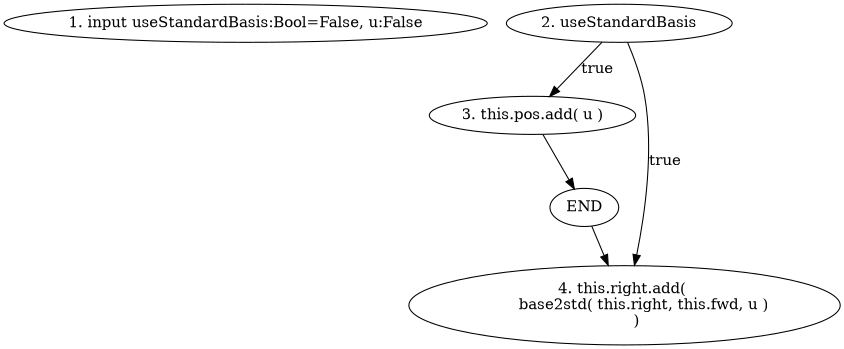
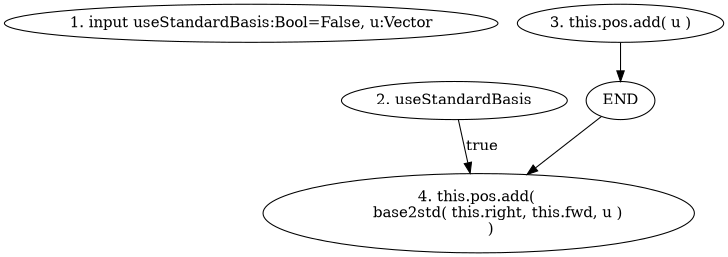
(246, 23) -> (251, 23)
(580, 65) -> none
(625, 305) -> (479, 213)
